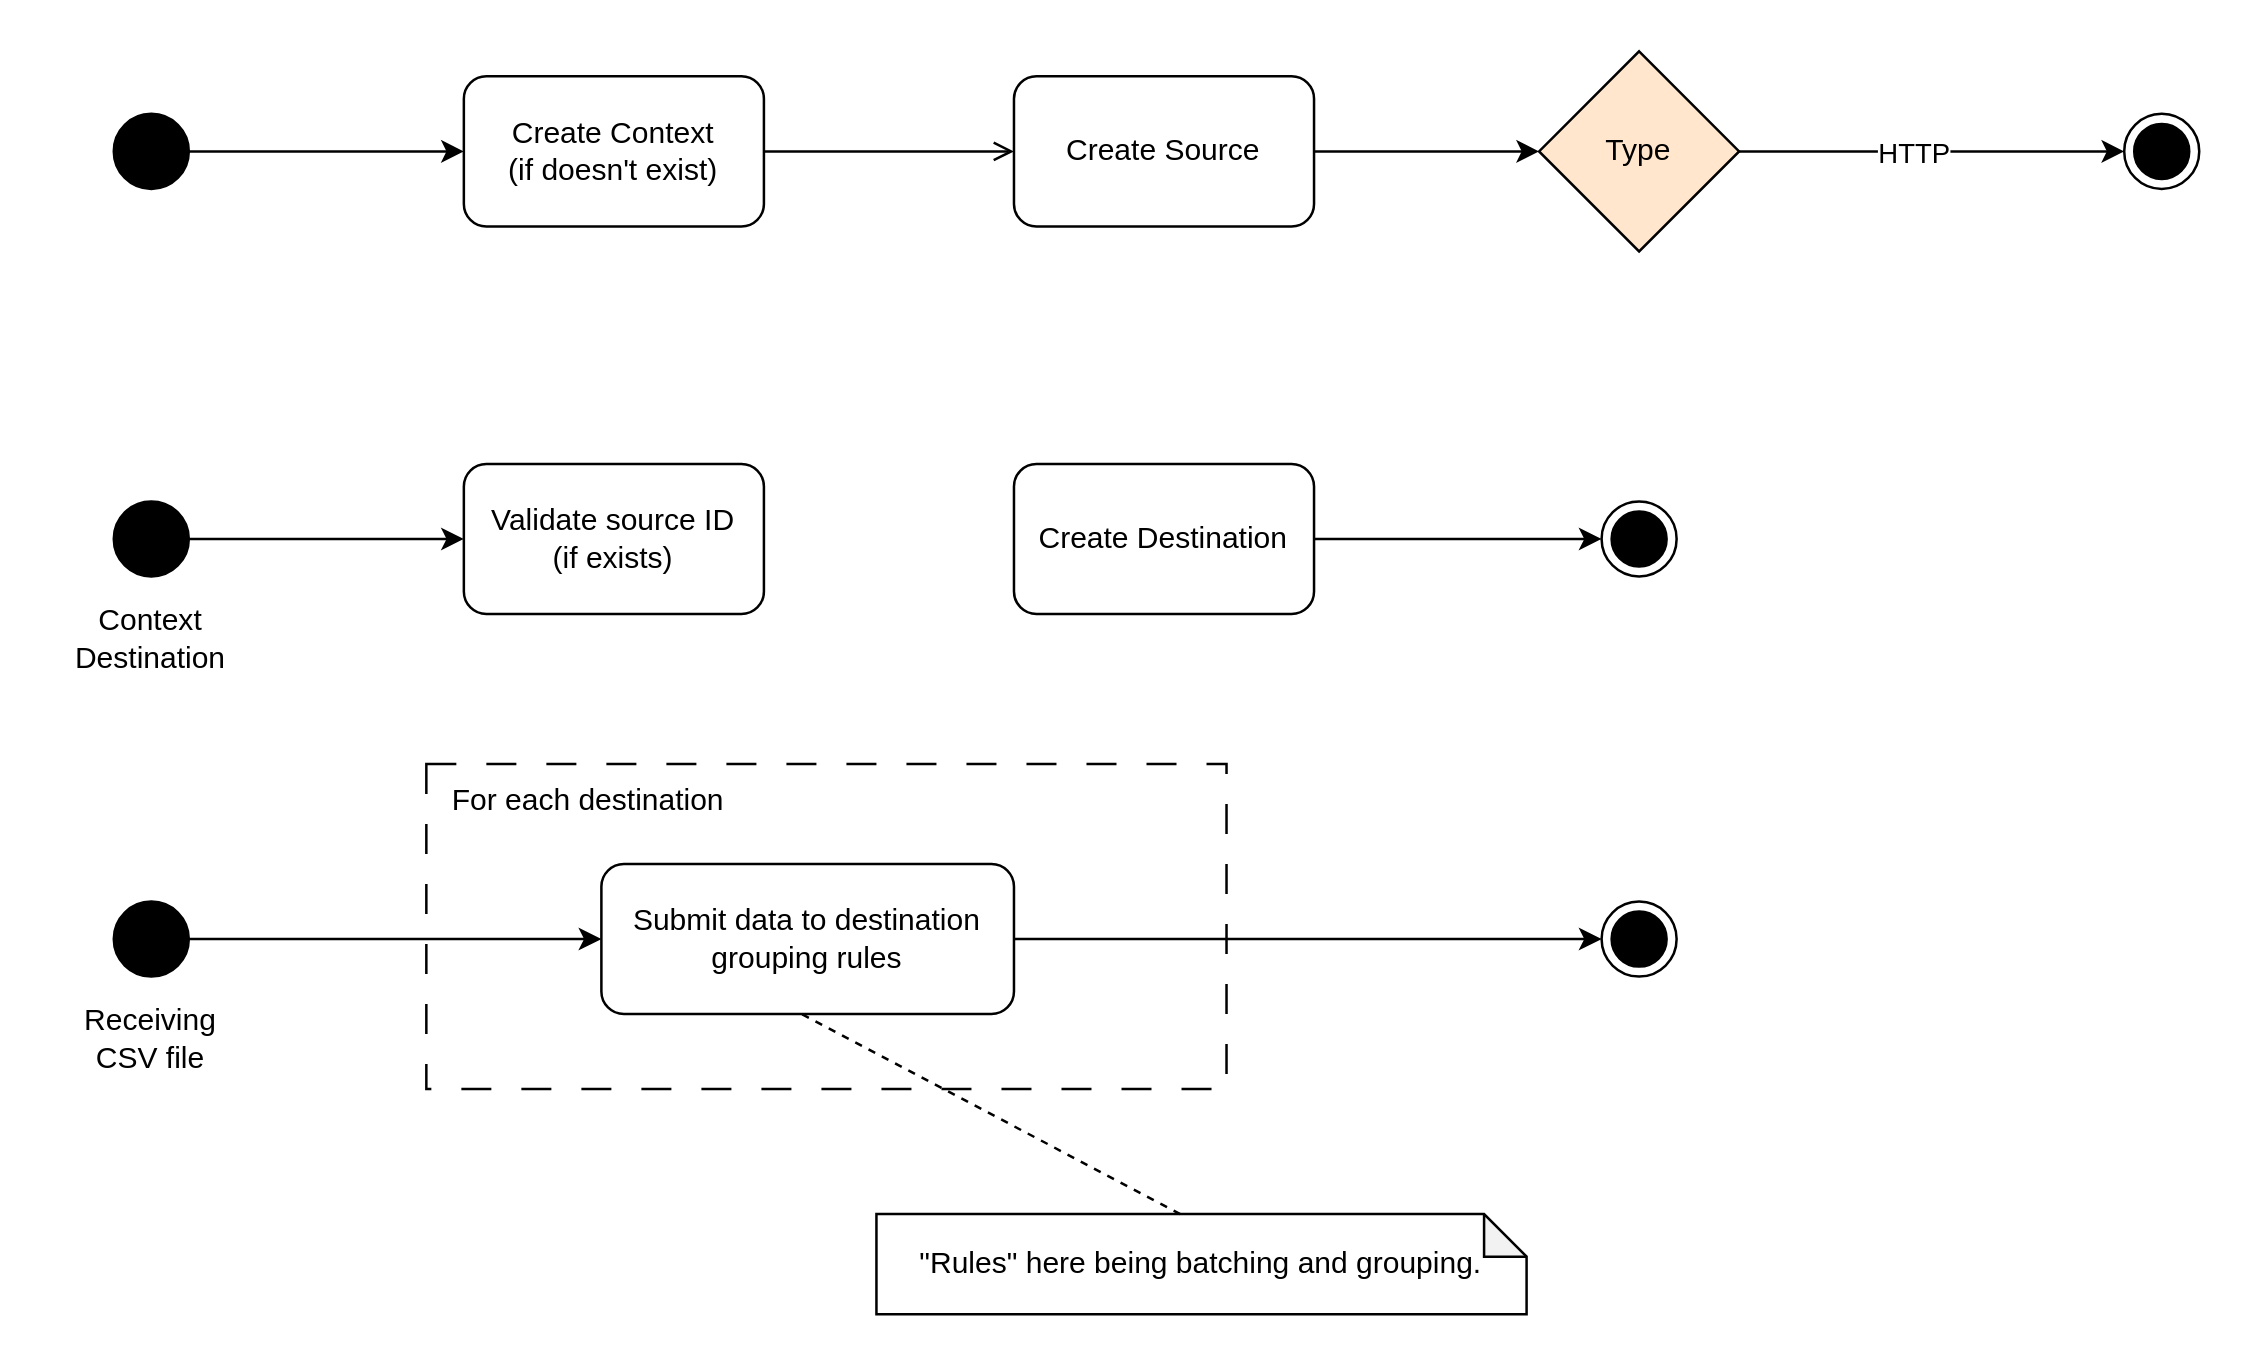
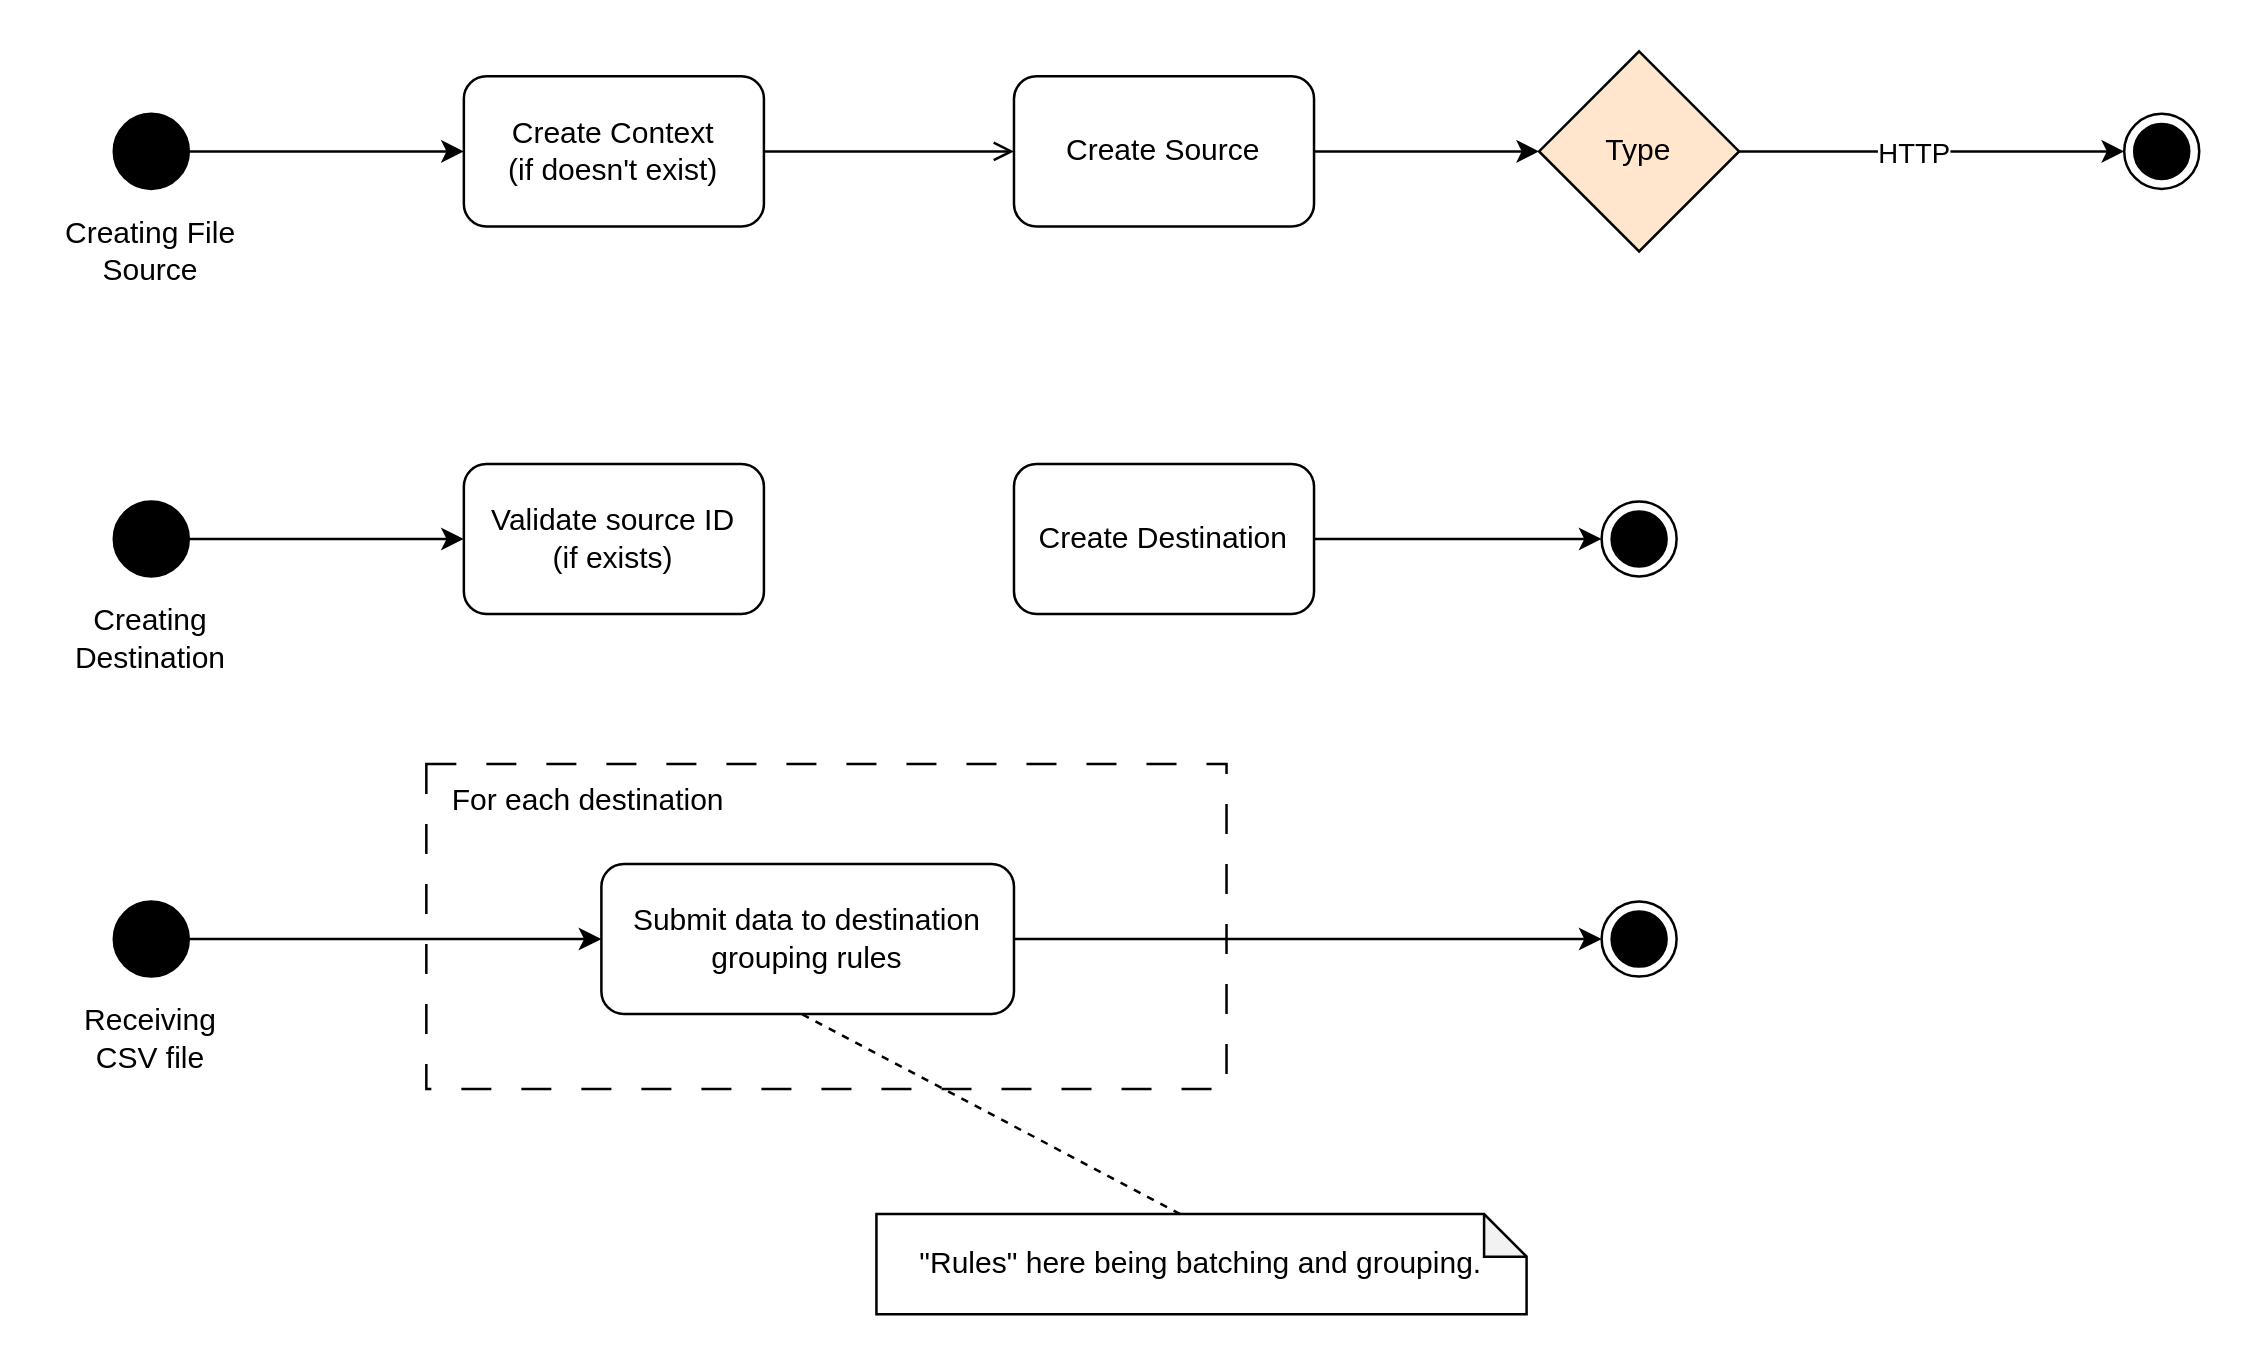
none -> (151, 251)
(151, 639) -> (151, 639)
